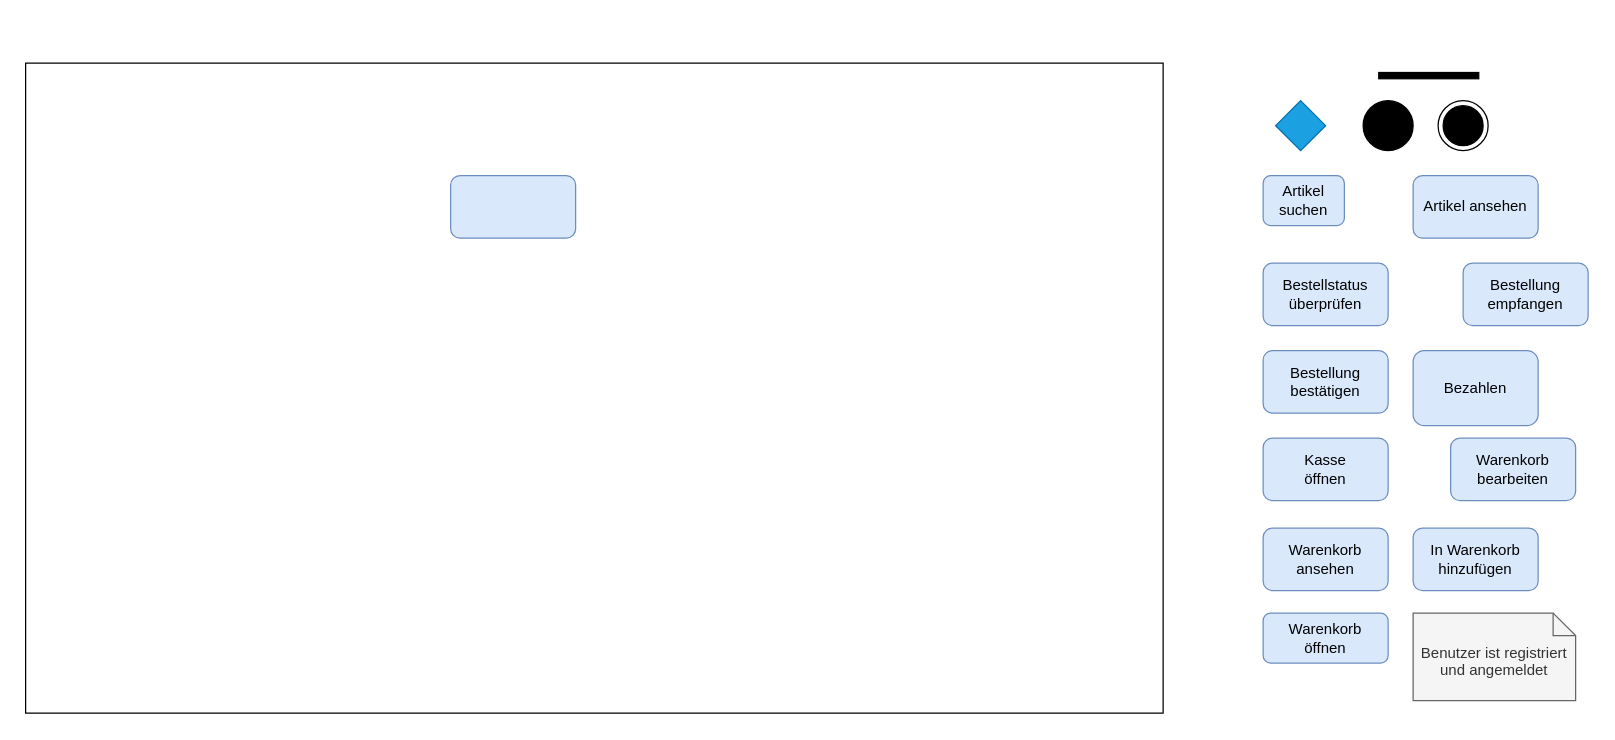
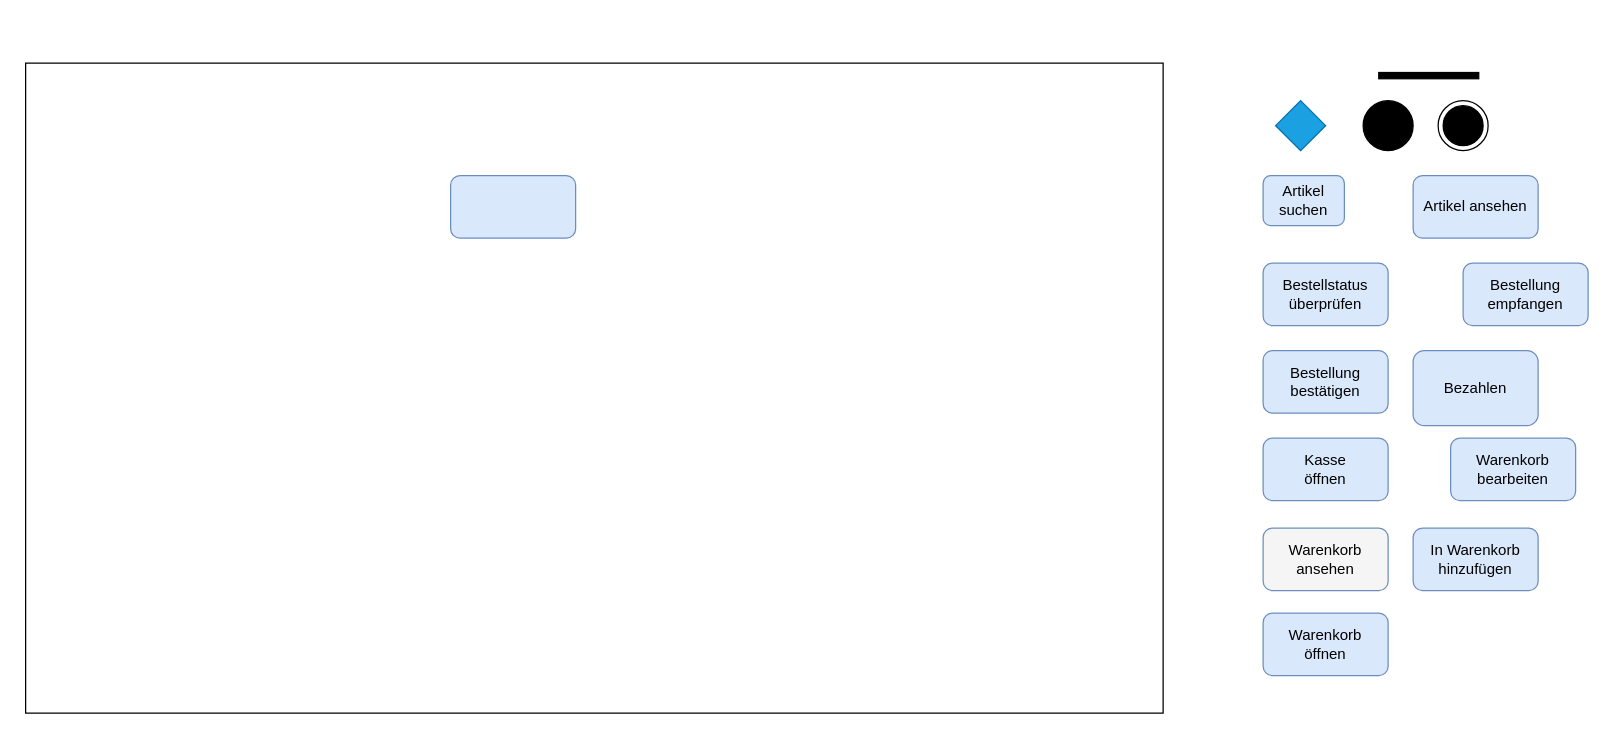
(1326, 559) -> (1326, 559)
(1326, 638) -> (1326, 644)
(1494, 657) -> none
